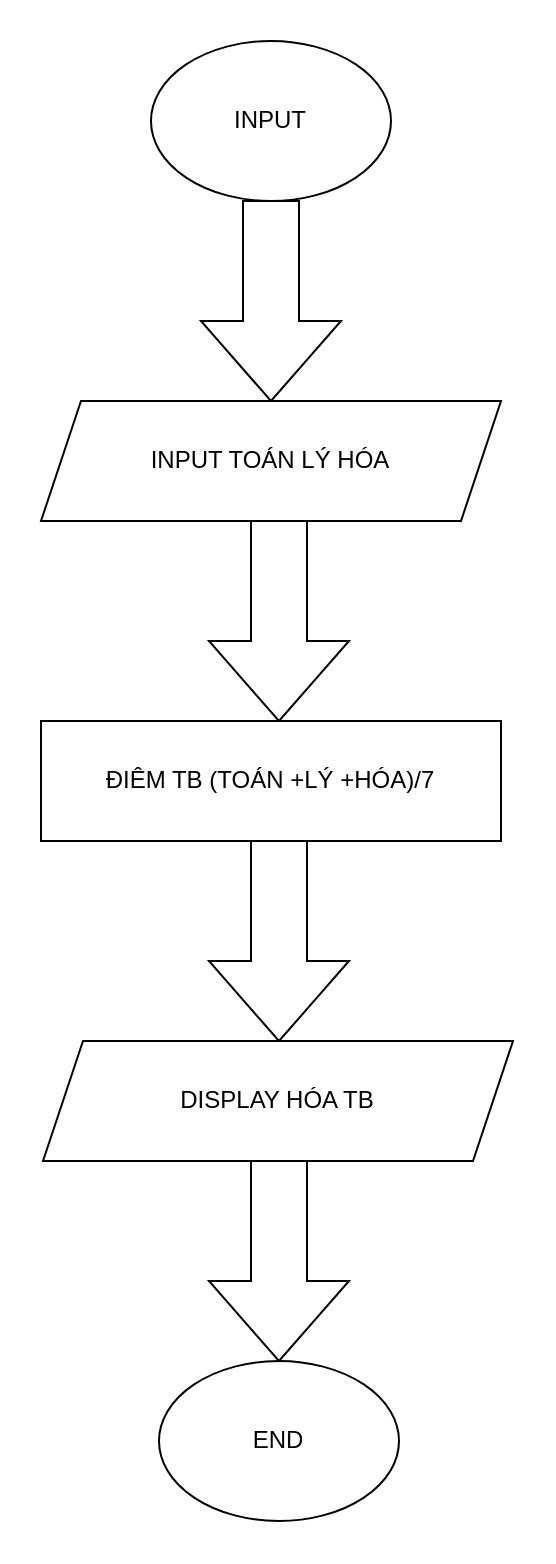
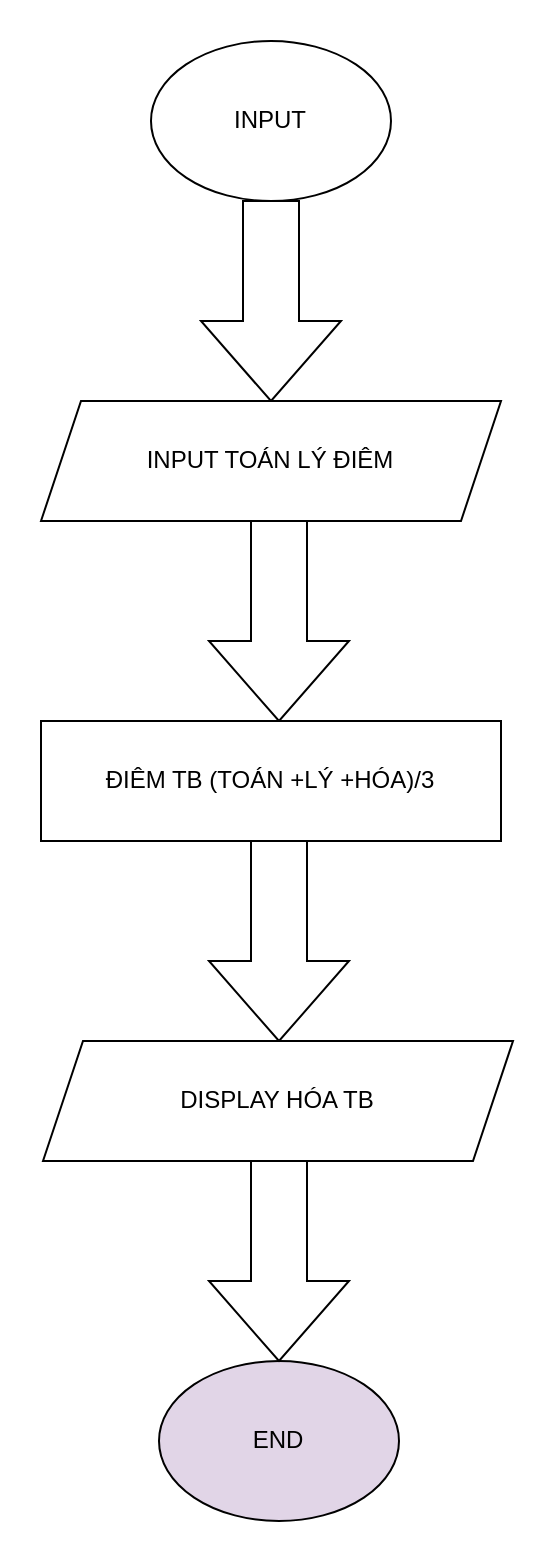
(271, 461) -> (271, 461)
(271, 781) -> (271, 781)
(279, 1441) -> (279, 1441)
